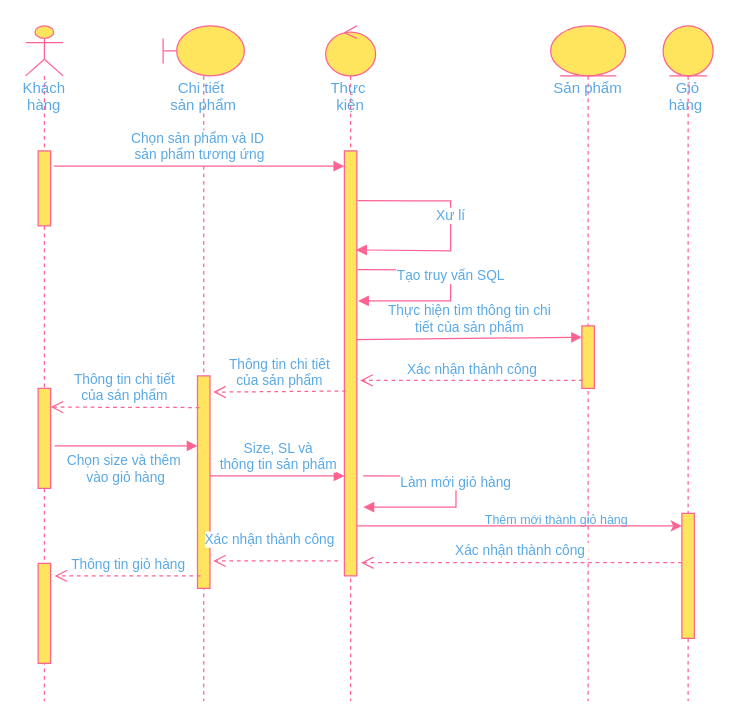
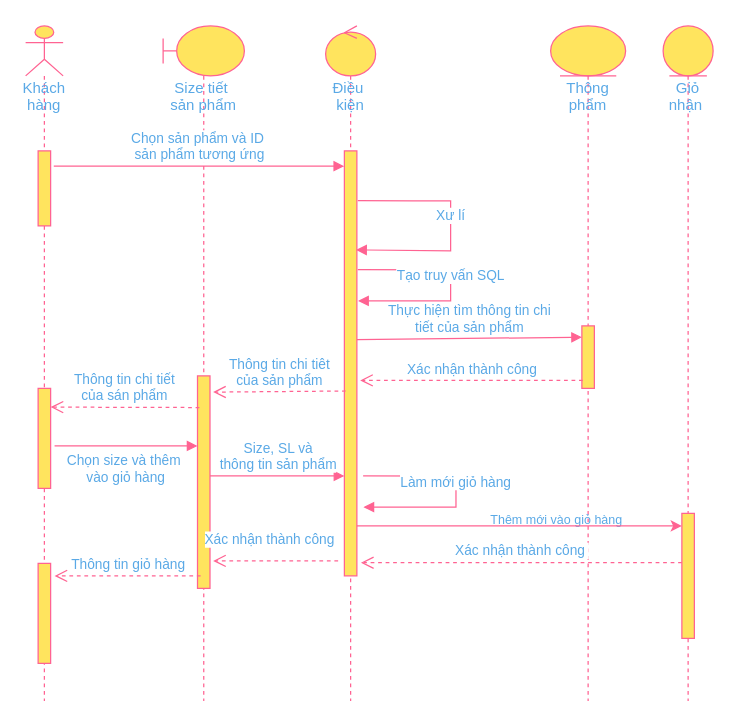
(588, 88) -> (588, 97)
(204, 97) -> (204, 97)
(351, 97) -> (351, 97)
(688, 97) -> (688, 97)
(557, 519) -> (557, 519)
